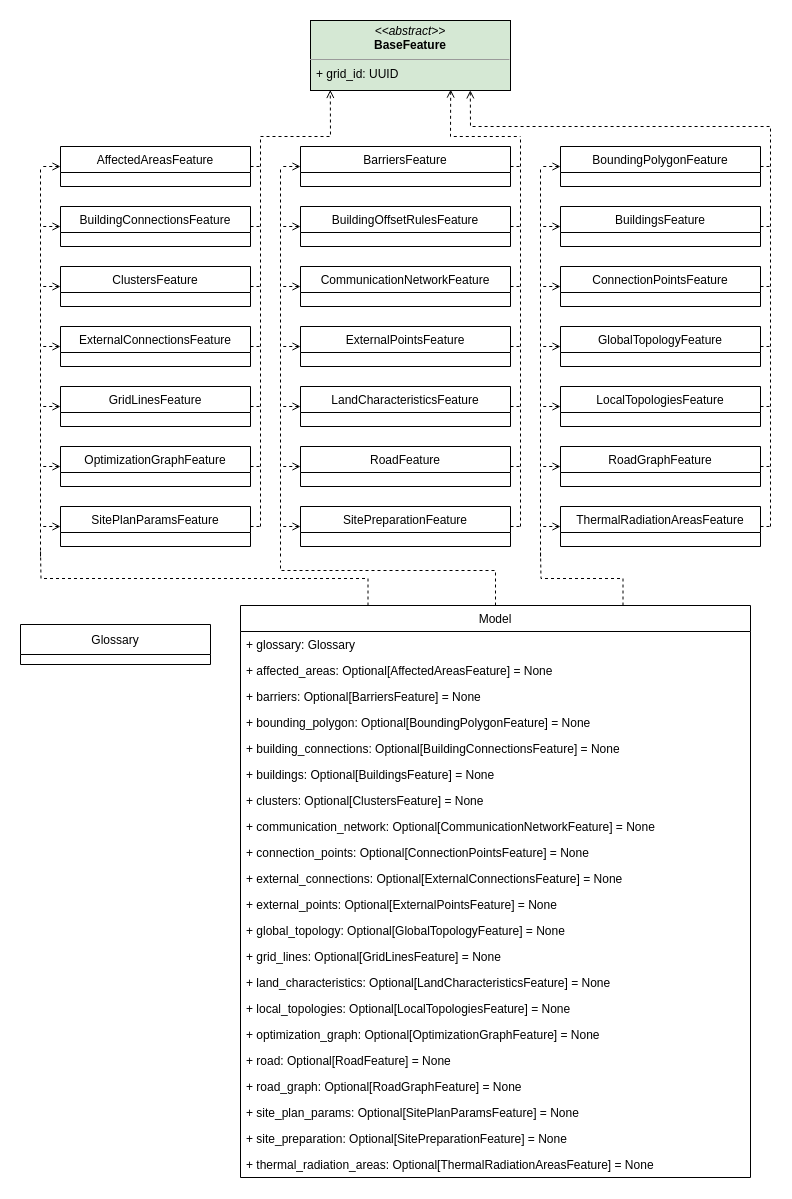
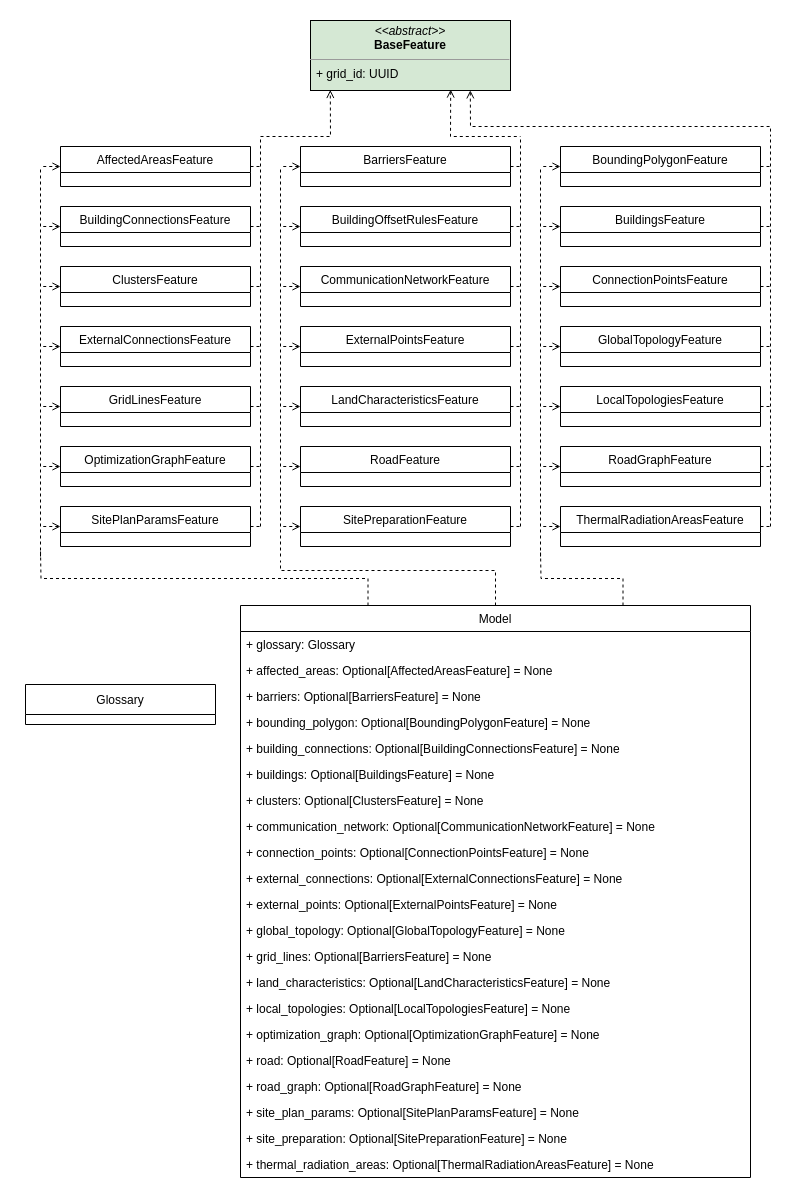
(116, 645) -> (121, 705)
(385, 957) -> (383, 957)
